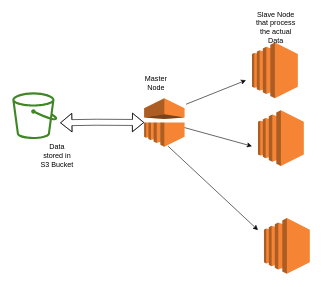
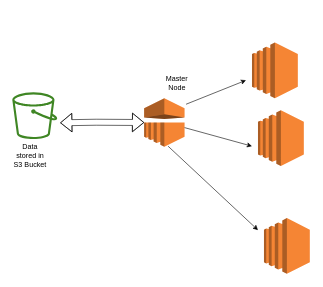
(276, 27) -> none
(156, 83) -> (177, 83)
(57, 156) -> (30, 156)
